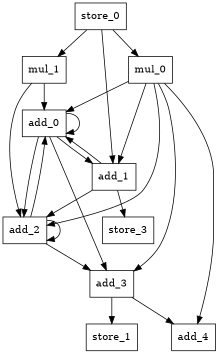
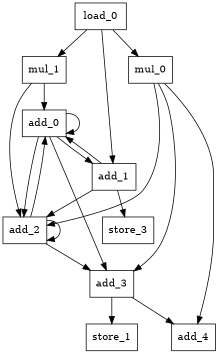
(101, 16) -> (101, 16)
(101, 95) -> none
(134, 120) -> none
